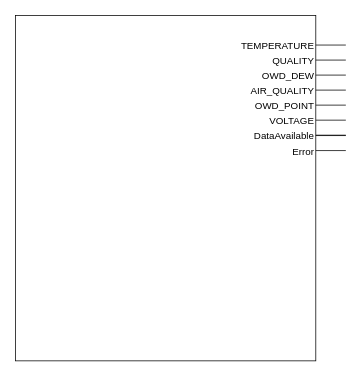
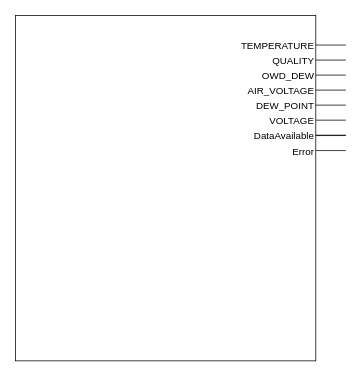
(285, 90) -> (285, 90)
(289, 105) -> (289, 105)
